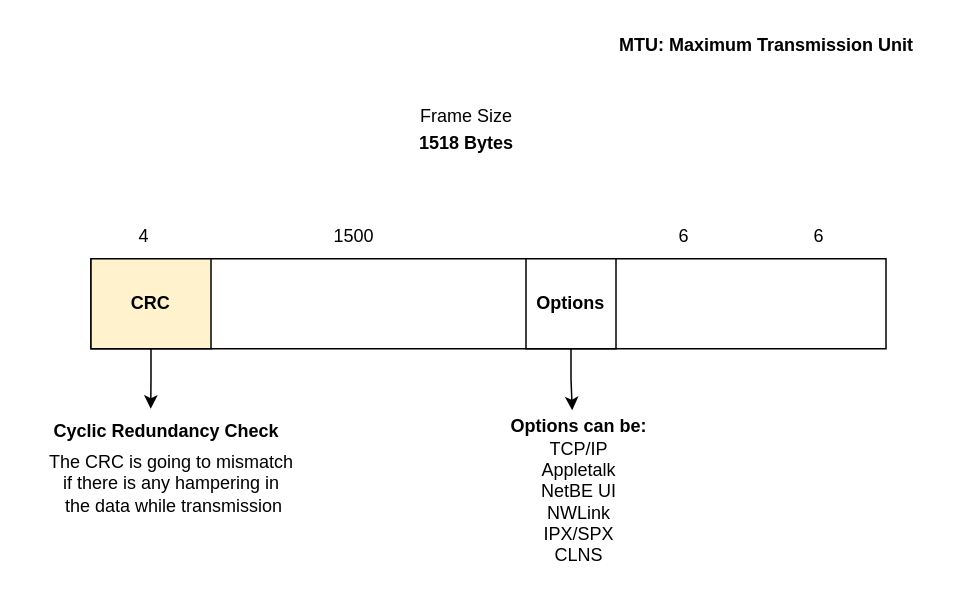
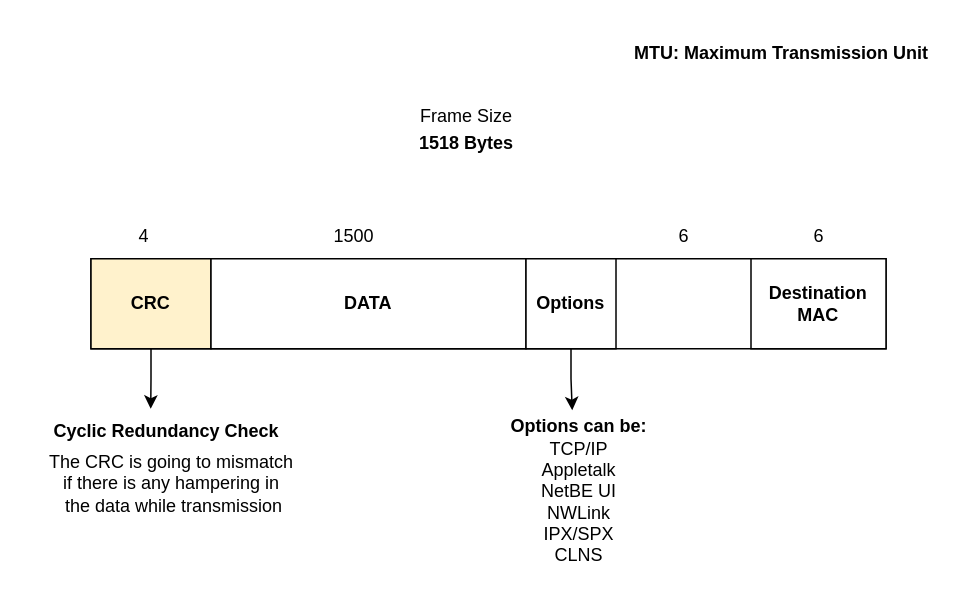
(766, 46) -> (781, 53)
none -> (368, 304)
none -> (818, 304)
